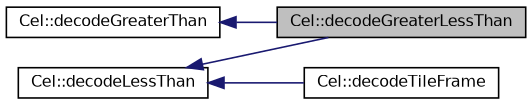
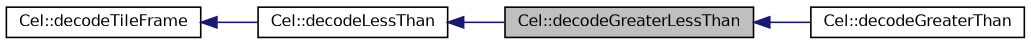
(257, 22) -> (790, 22)
(264, 83) -> (238, 22)
